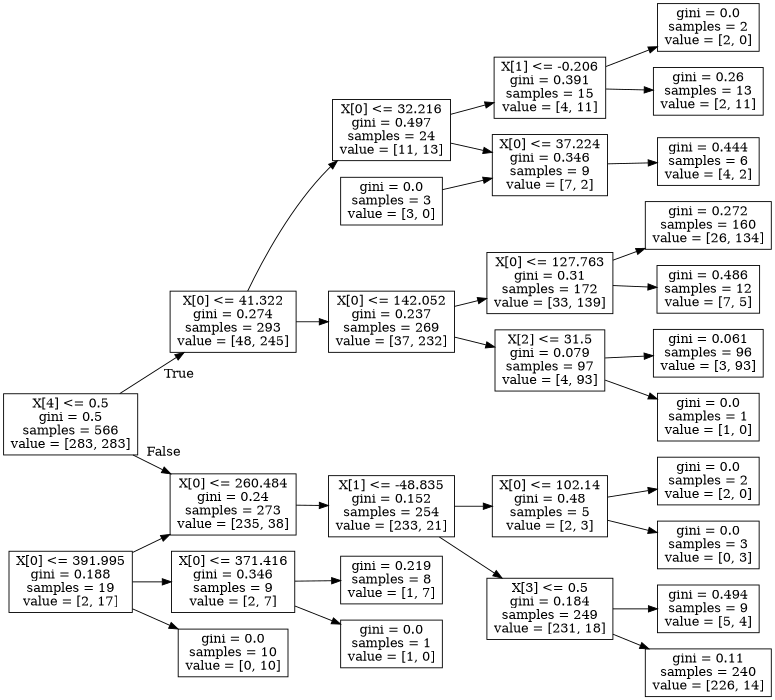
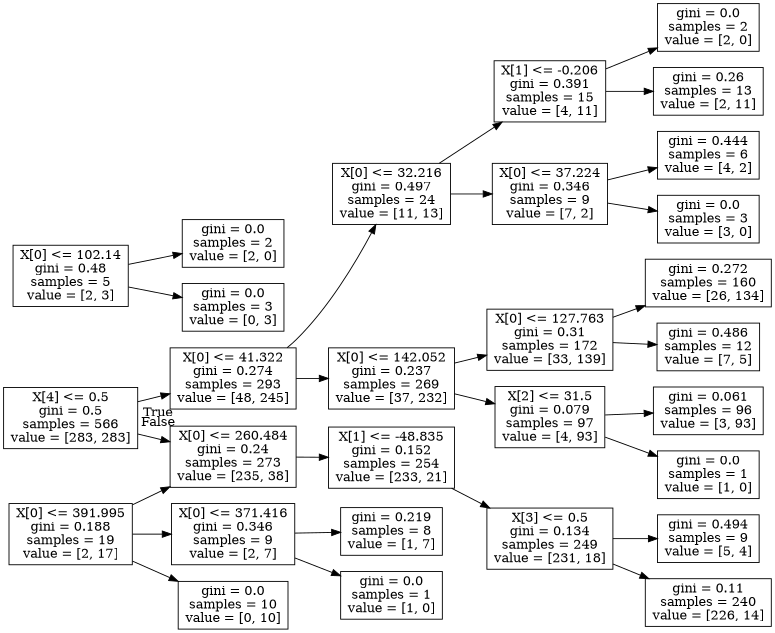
(463, 185) -> (628, 206)
(469, 506) -> none
(550, 609) -> (550, 539)
